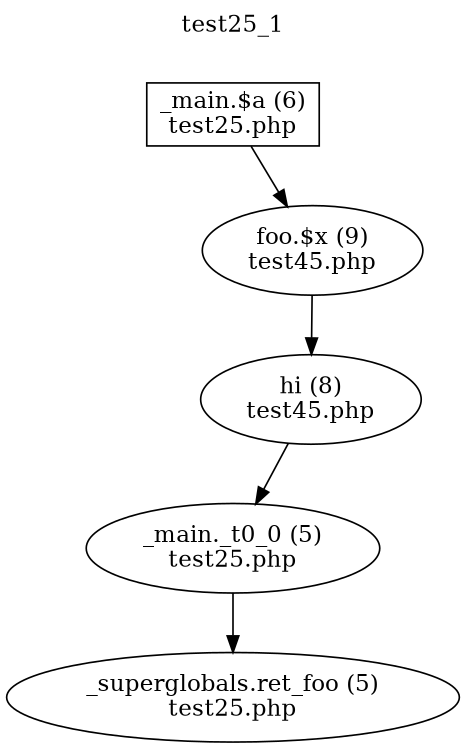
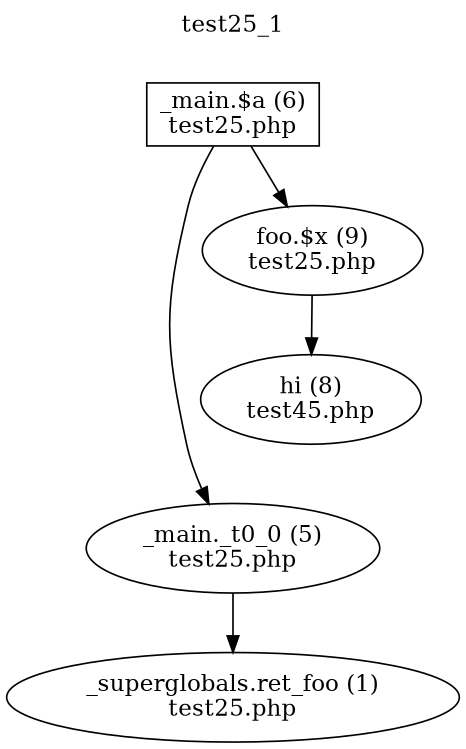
(313, 250) -> (313, 250)
(276, 466) -> (170, 316)
(233, 697) -> (233, 697)
